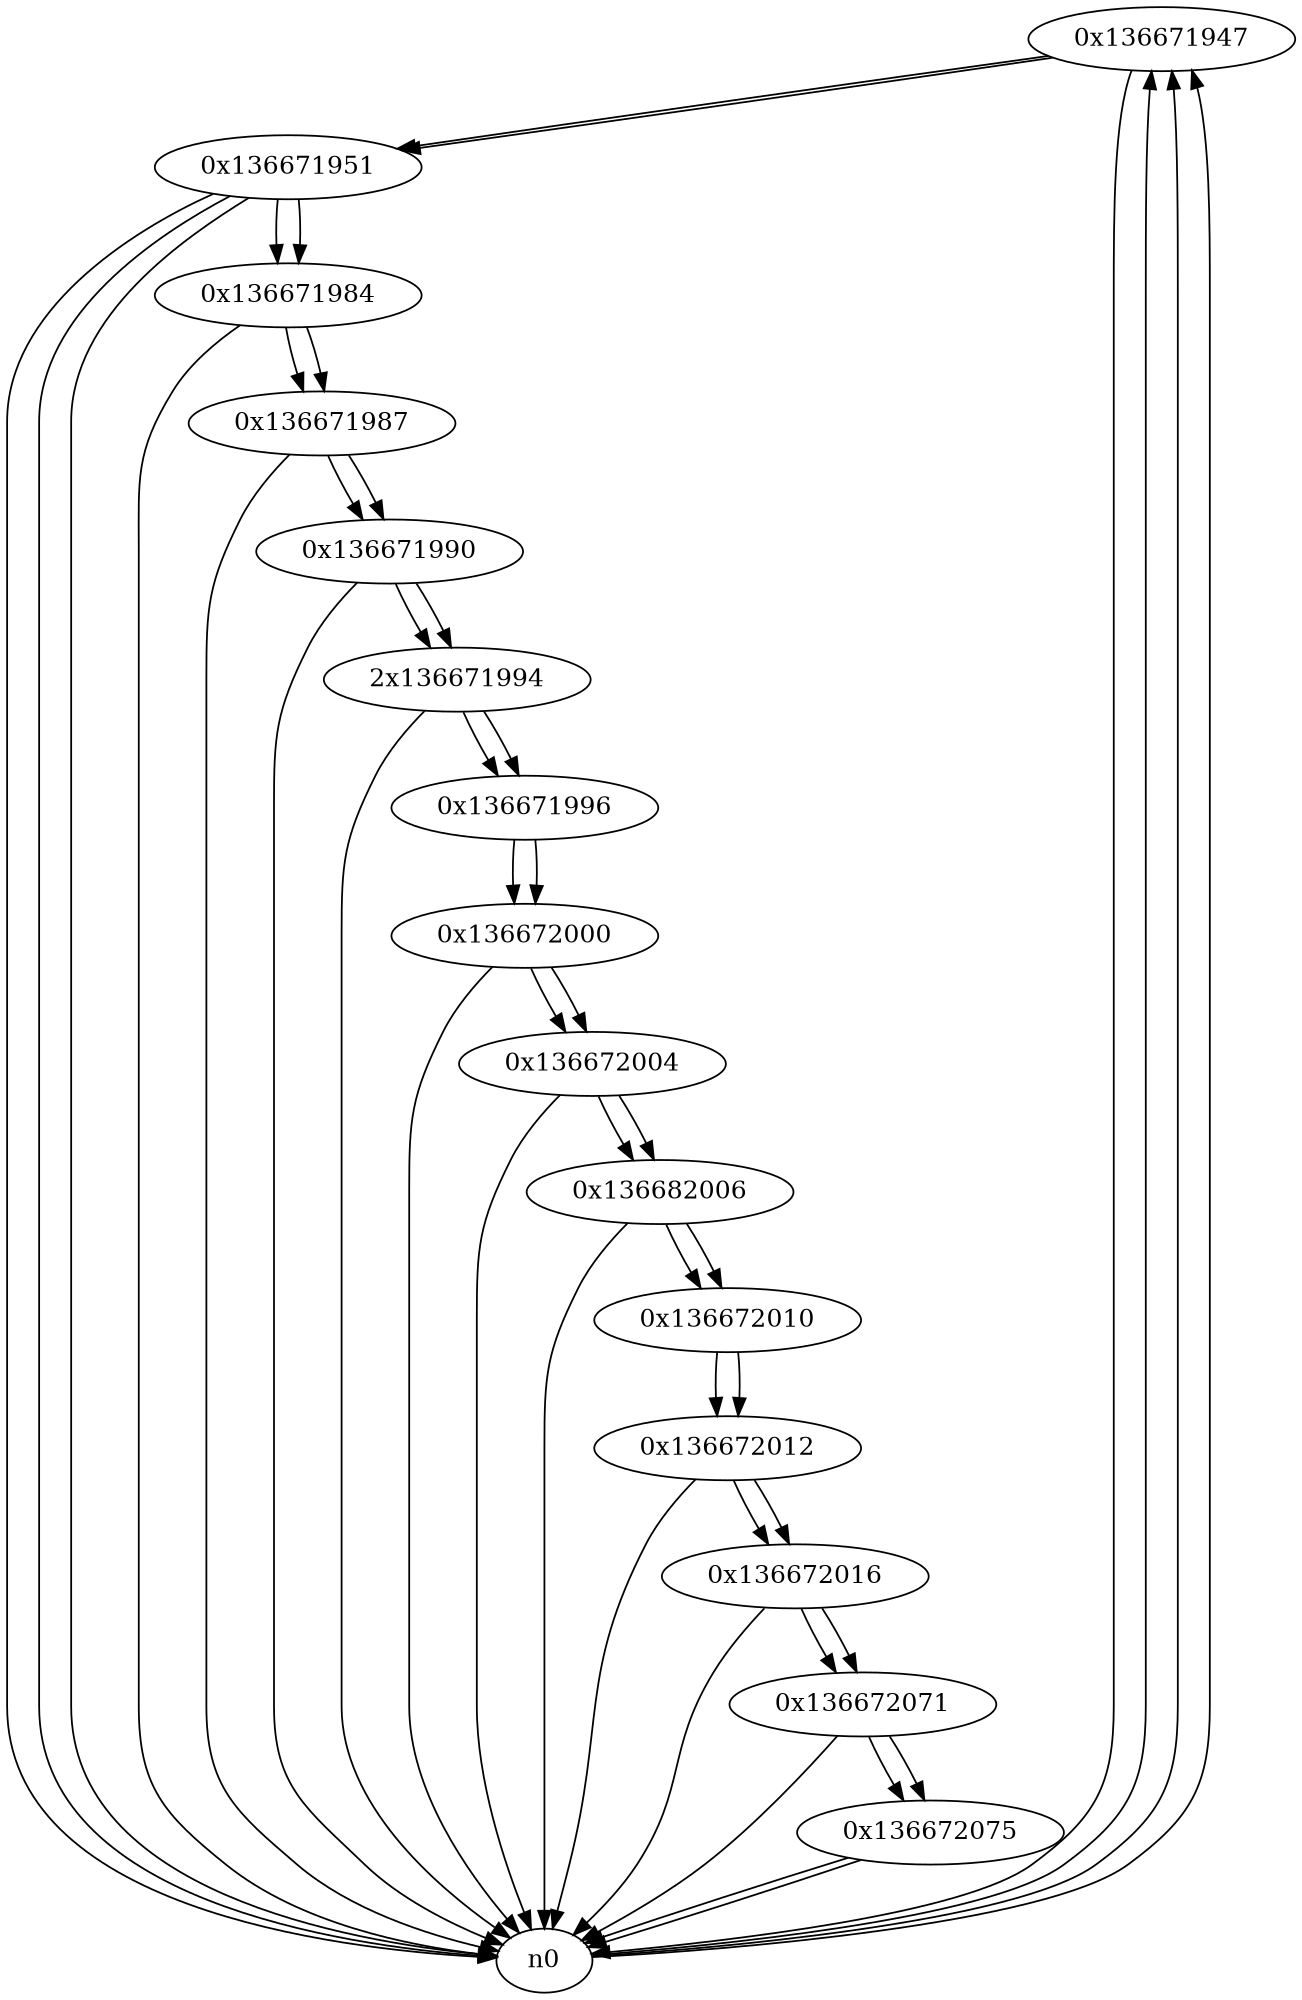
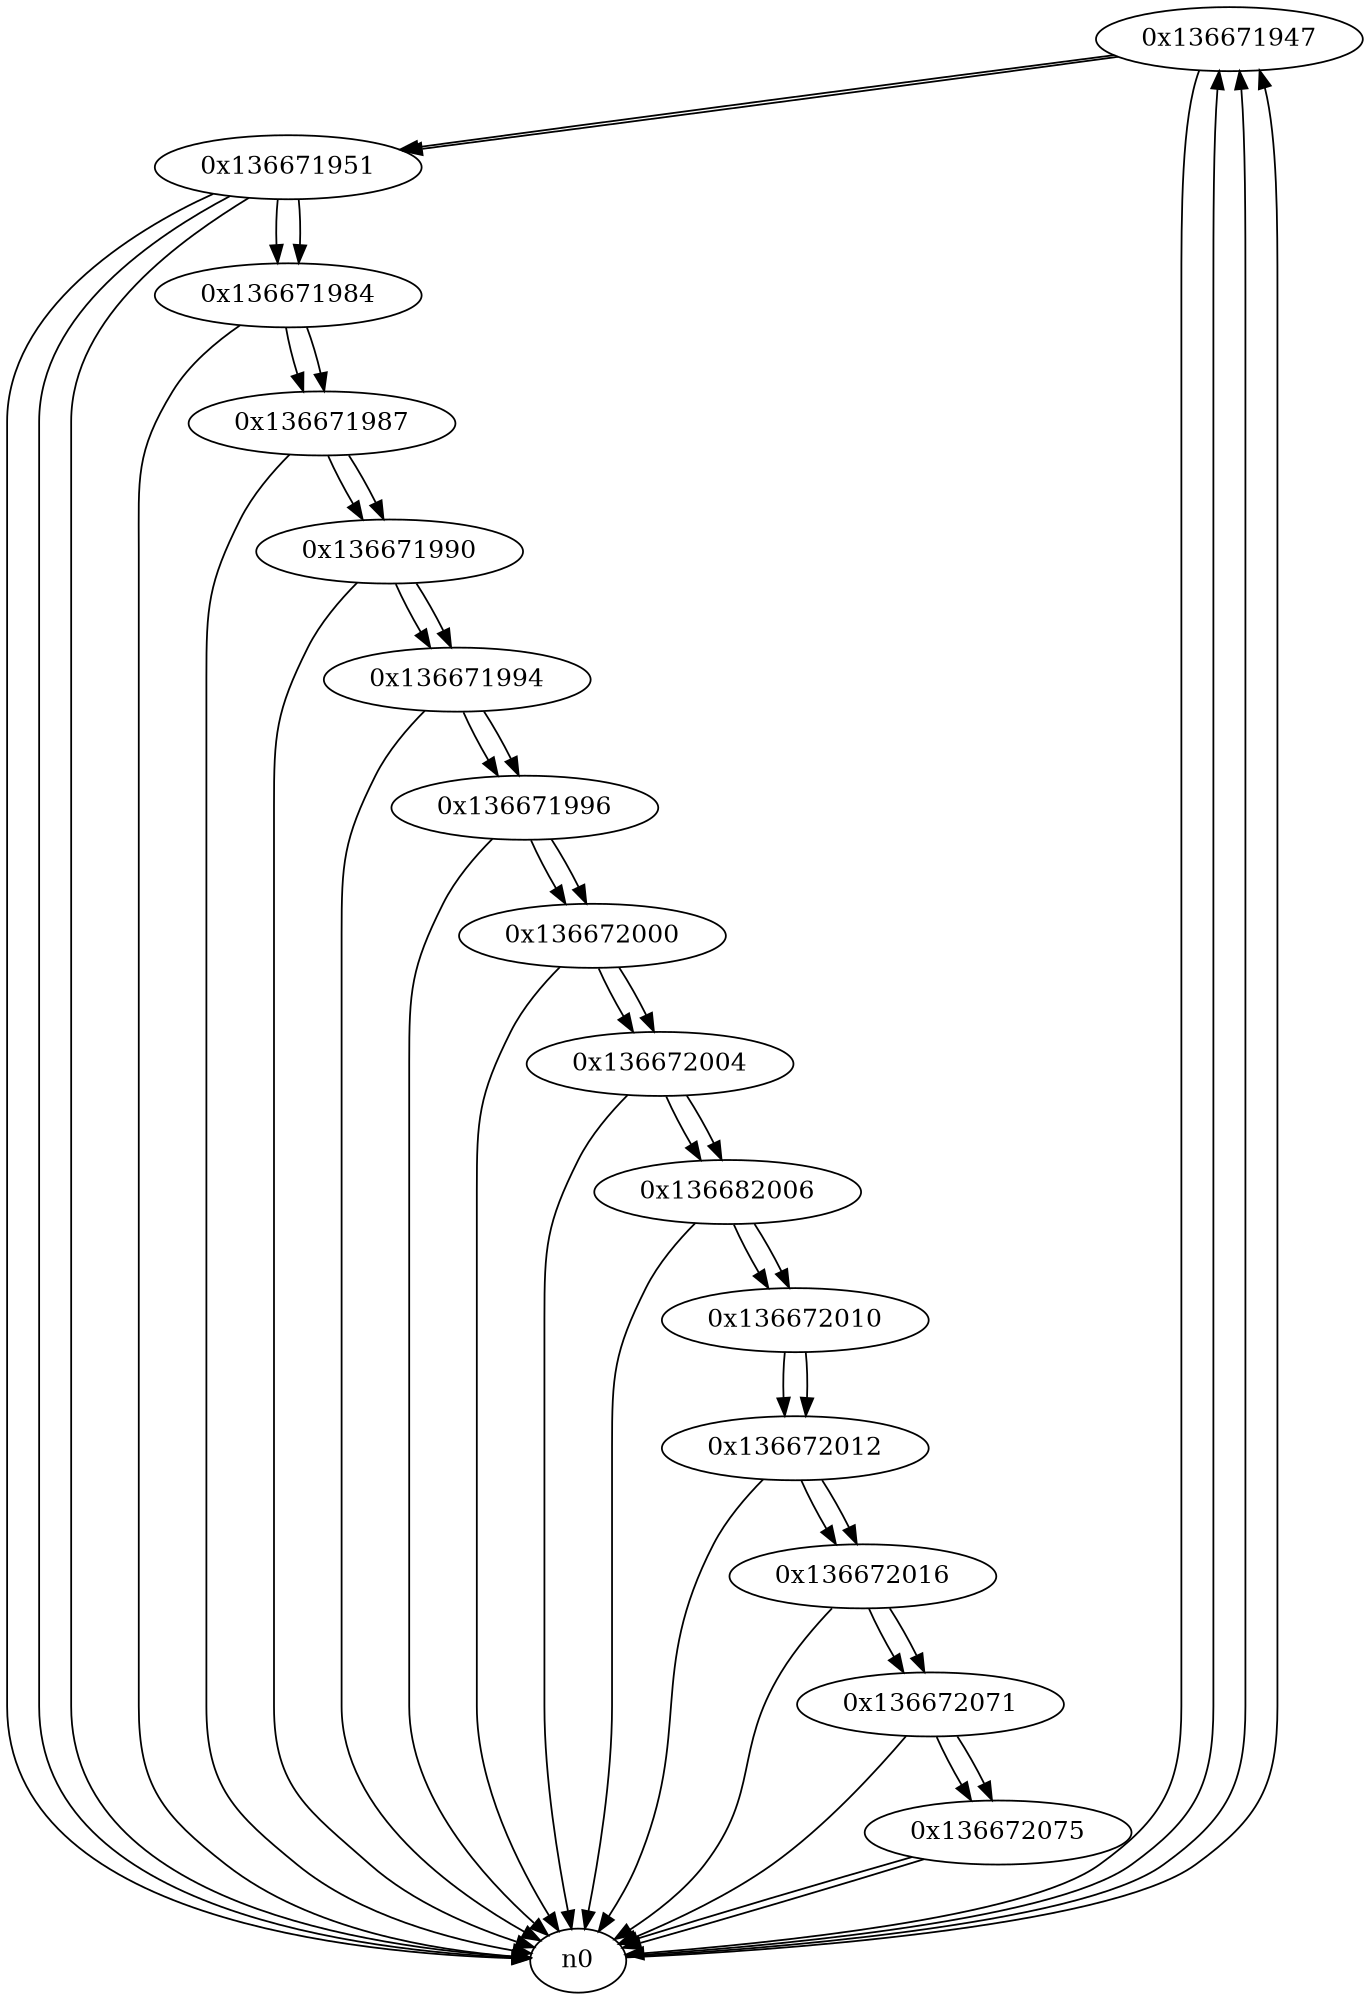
(457, 680) -> (457, 680)
none -> (409, 1390)
